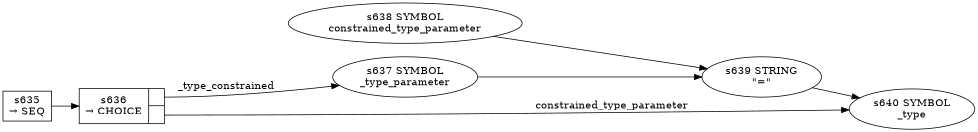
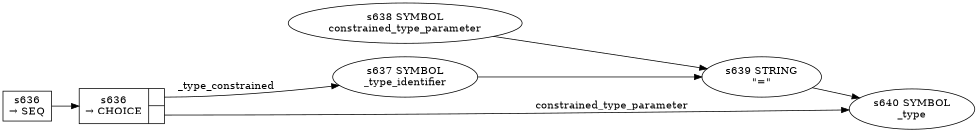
(405, 77) -> (405, 77)
(27, 106) -> (27, 106)
